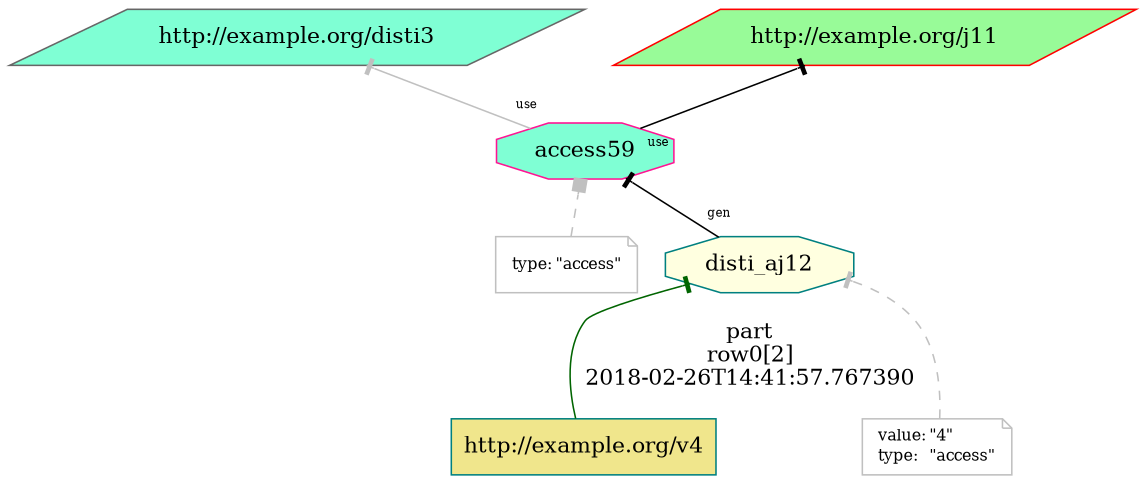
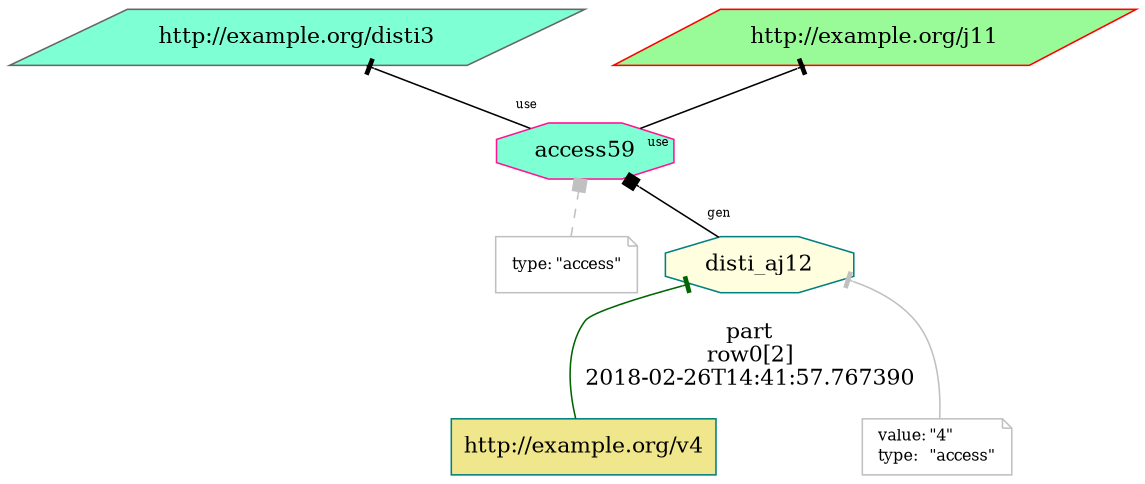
(452, 98) -> (452, 98)
(676, 210) -> (679, 212)
(923, 333) -> (923, 333)
